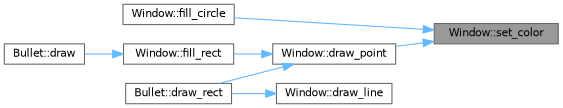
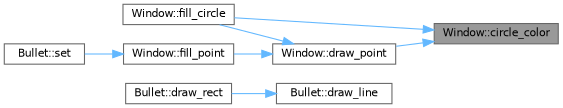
(496, 34) -> (496, 34)
(44, 54) -> (44, 54)
(179, 54) -> (179, 54)
(251, 75) -> (251, 33)
(334, 94) -> (334, 94)
